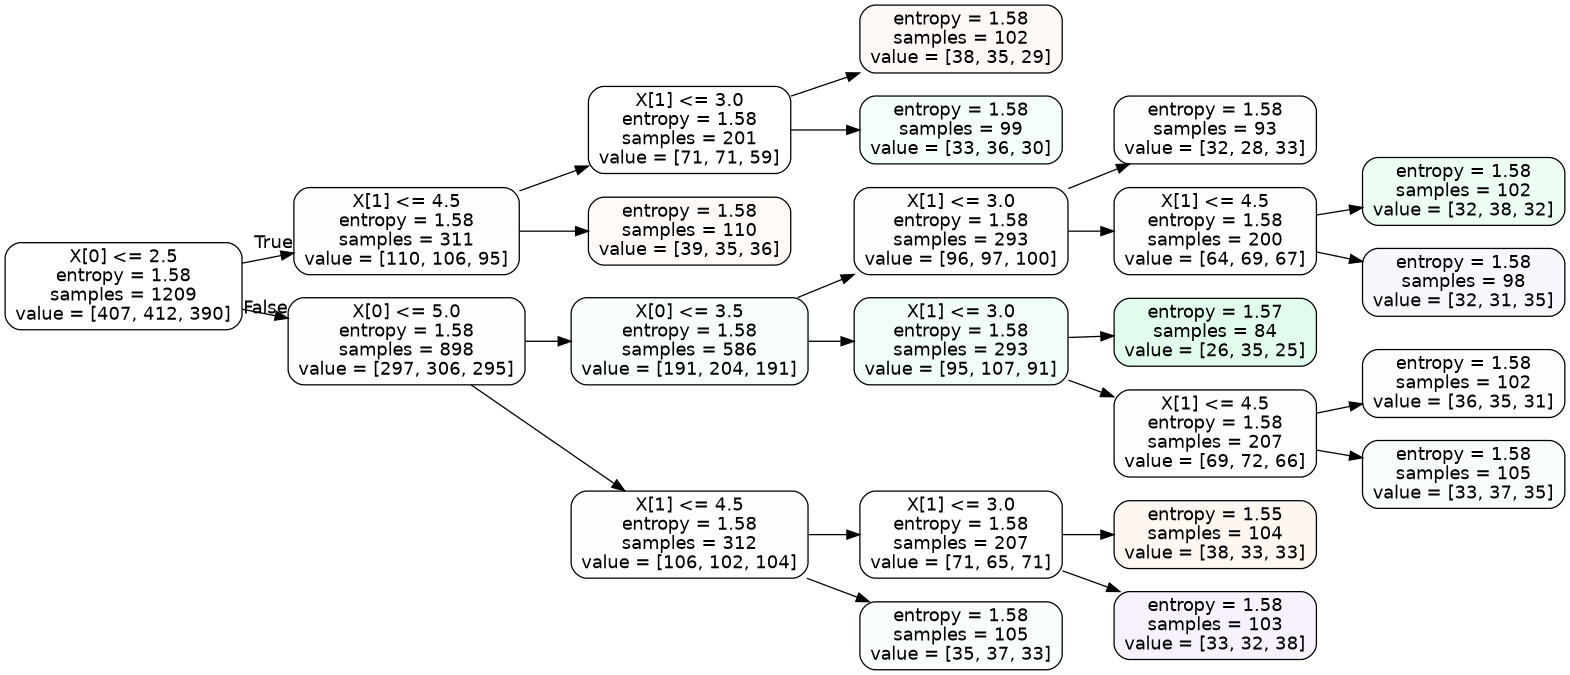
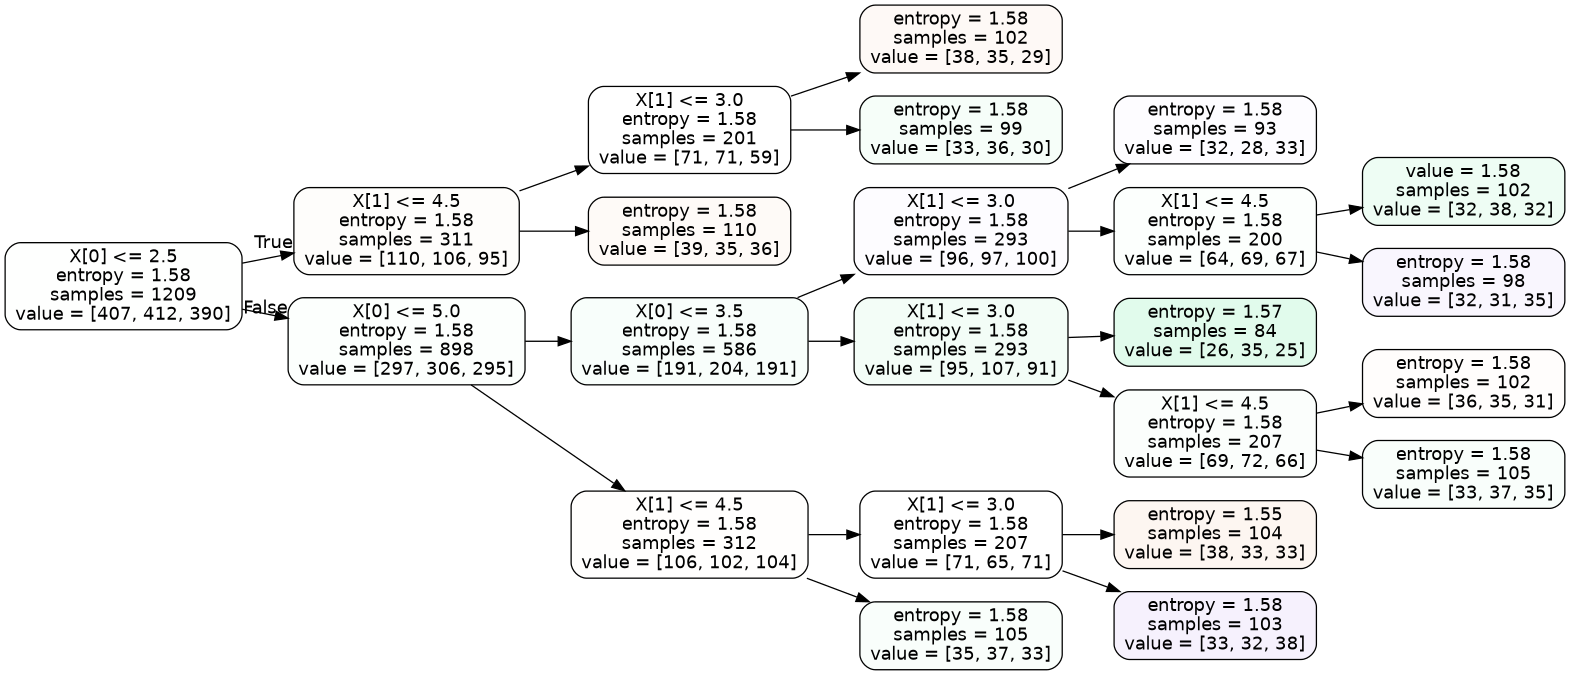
(1464, 191) -> (1464, 191)
